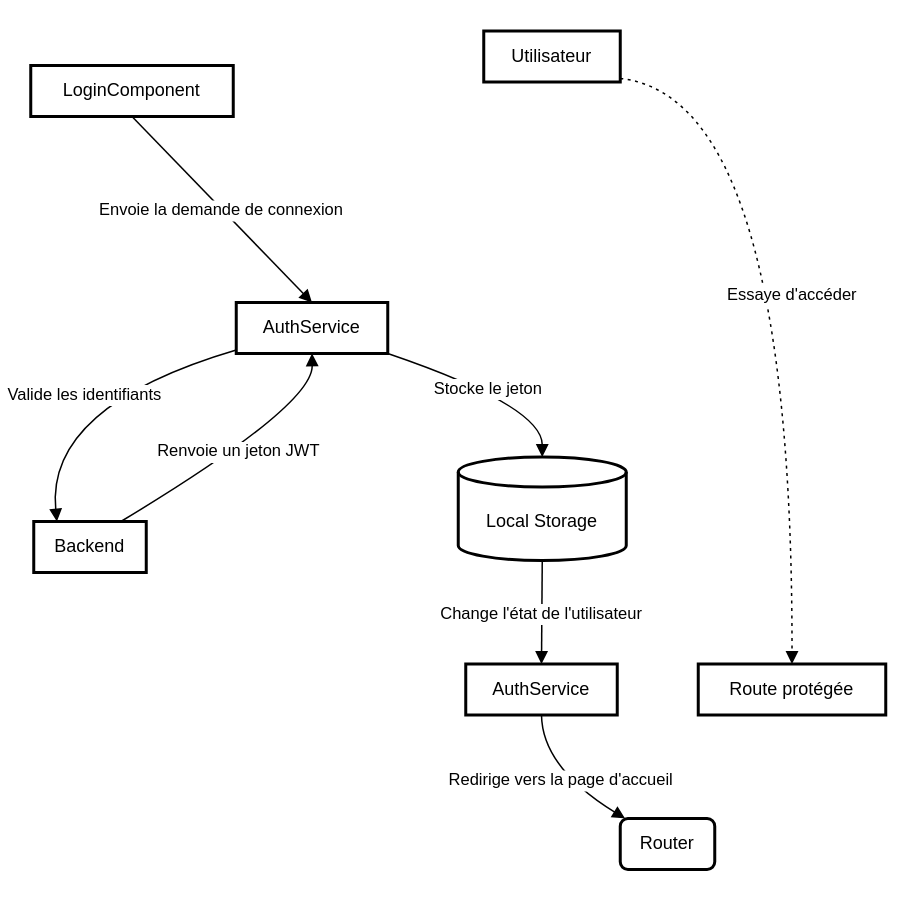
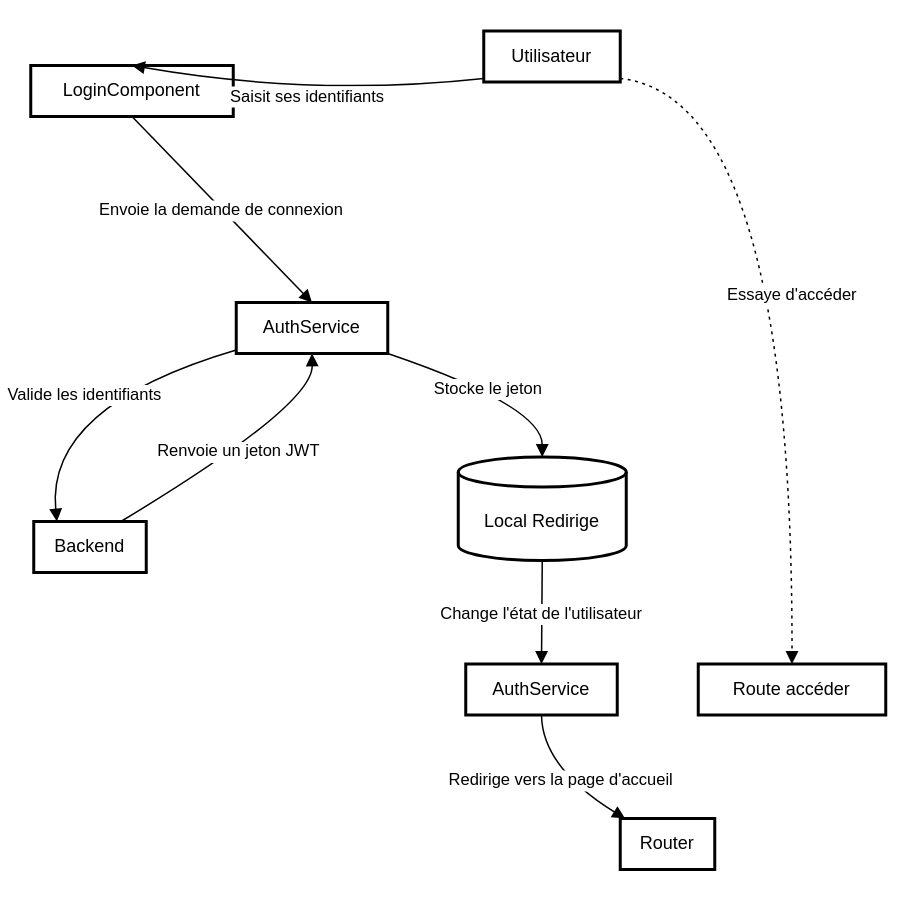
none -> (313, 85)
(542, 521) -> (542, 521)
(792, 689) -> (792, 689)
(668, 844) -> (668, 844)
